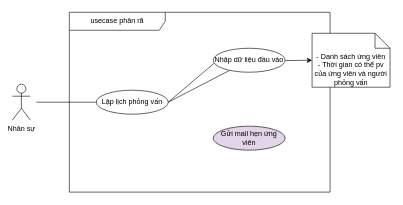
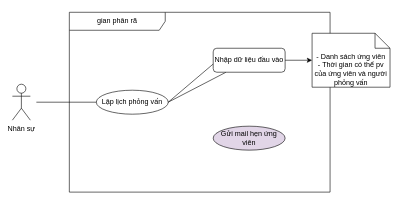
(117, 21) -> (117, 21)
(249, 60) -> (249, 60)
